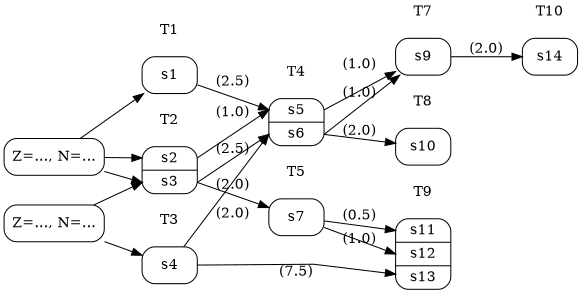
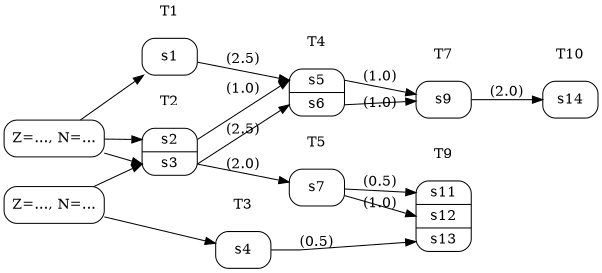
(423, 147) -> none
(219, 200) -> none
(296, 272) -> (317, 242)
